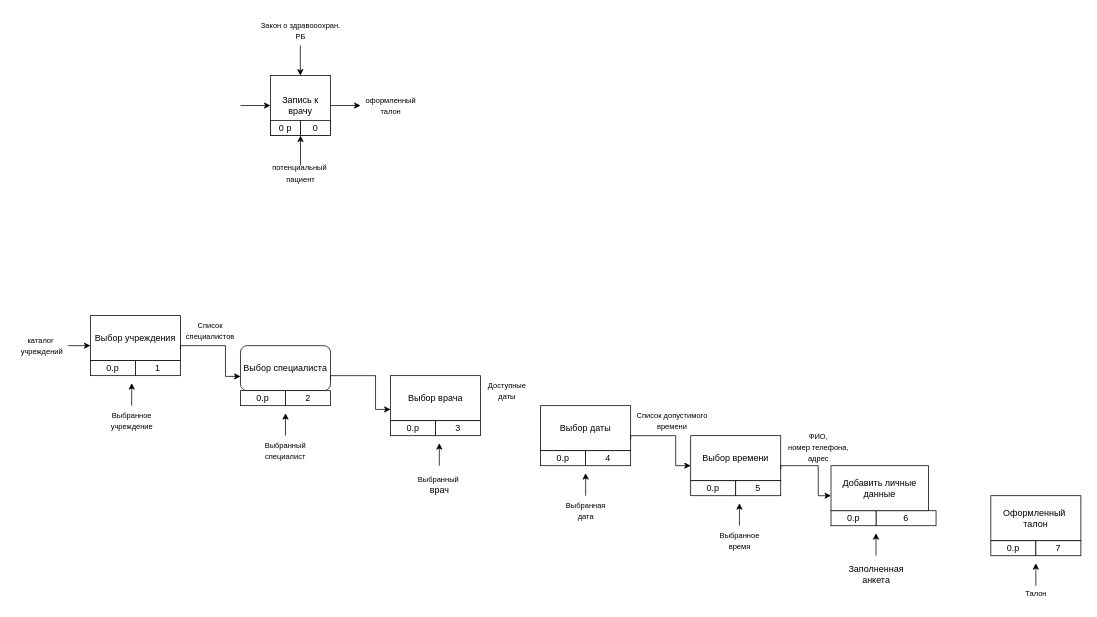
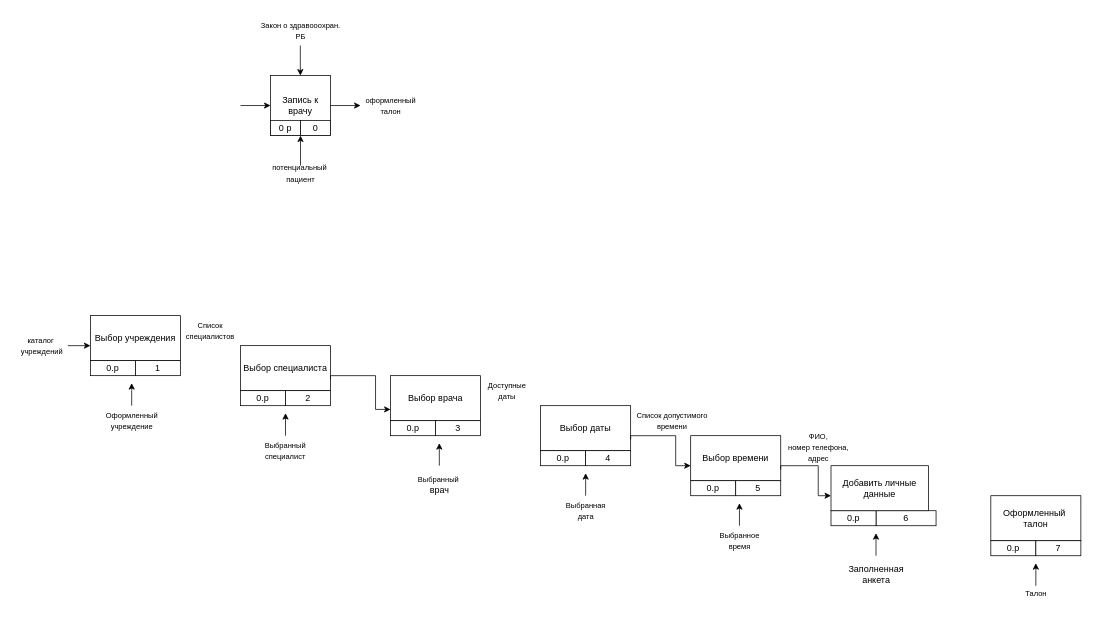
(222, 345) -> none
(285, 368) -> (285, 368)
(132, 420) -> (132, 420)
